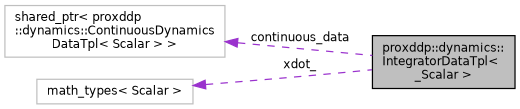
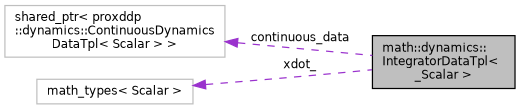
(444, 62) -> (444, 62)
